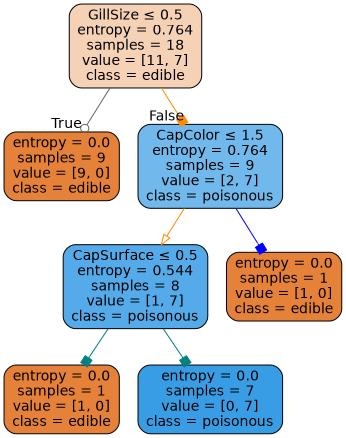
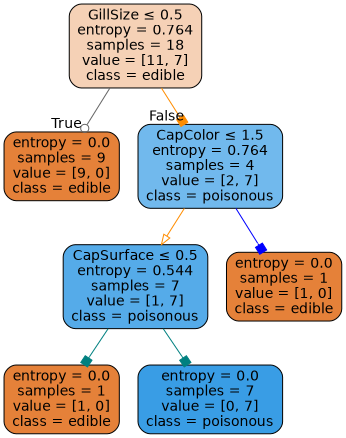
(210, 166) -> (210, 166)
(135, 286) -> (135, 286)
